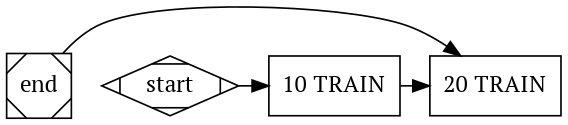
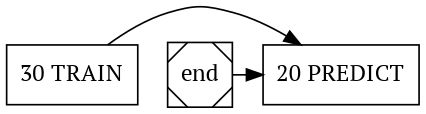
(170, 86) -> none
(334, 86) -> (72, 75)
(495, 86) -> (341, 75)
